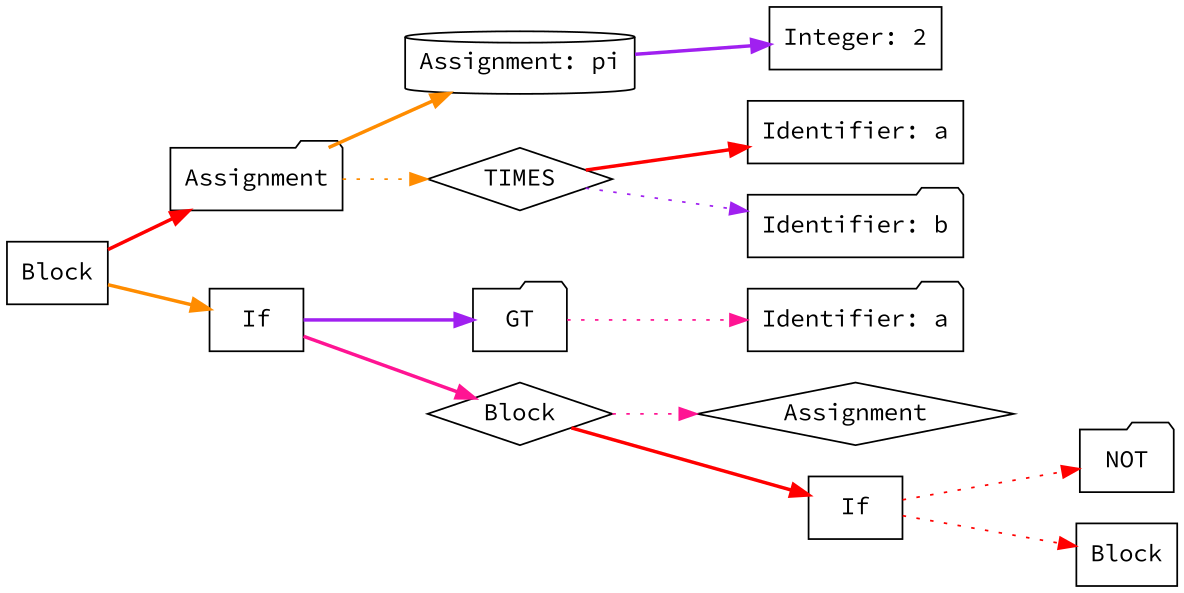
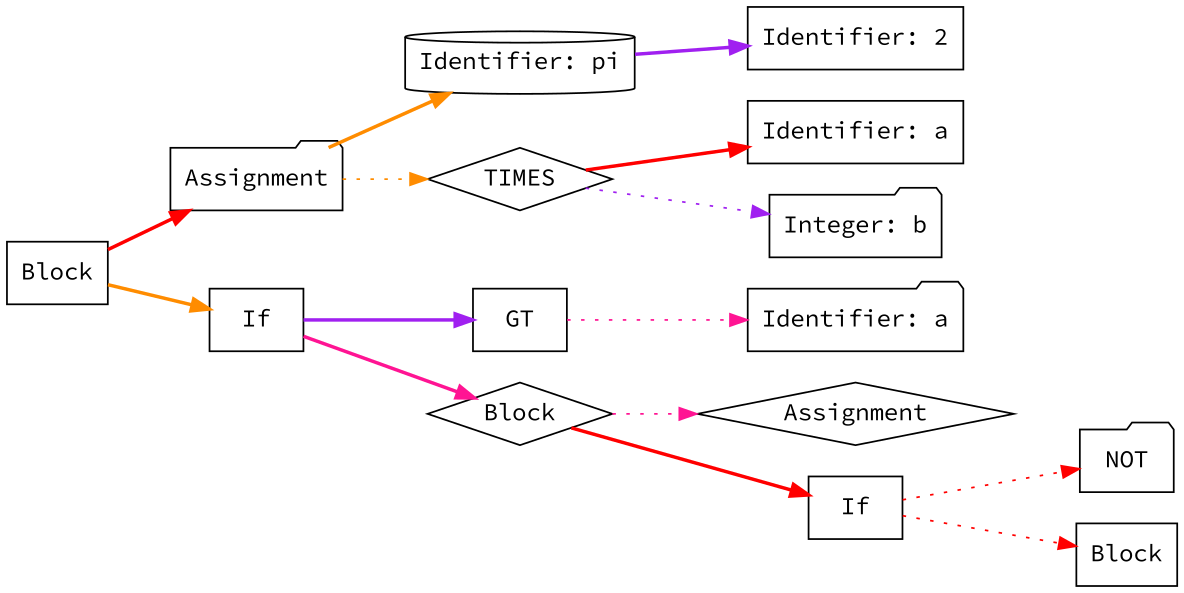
(856, 38) -> (856, 38)
(520, 63) -> (520, 63)
(856, 226) -> (856, 226)
(520, 320) -> (520, 320)
